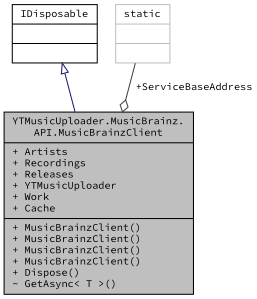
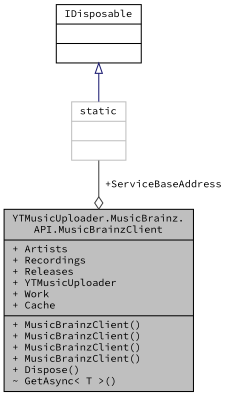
(70, 93) -> (99, 88)
